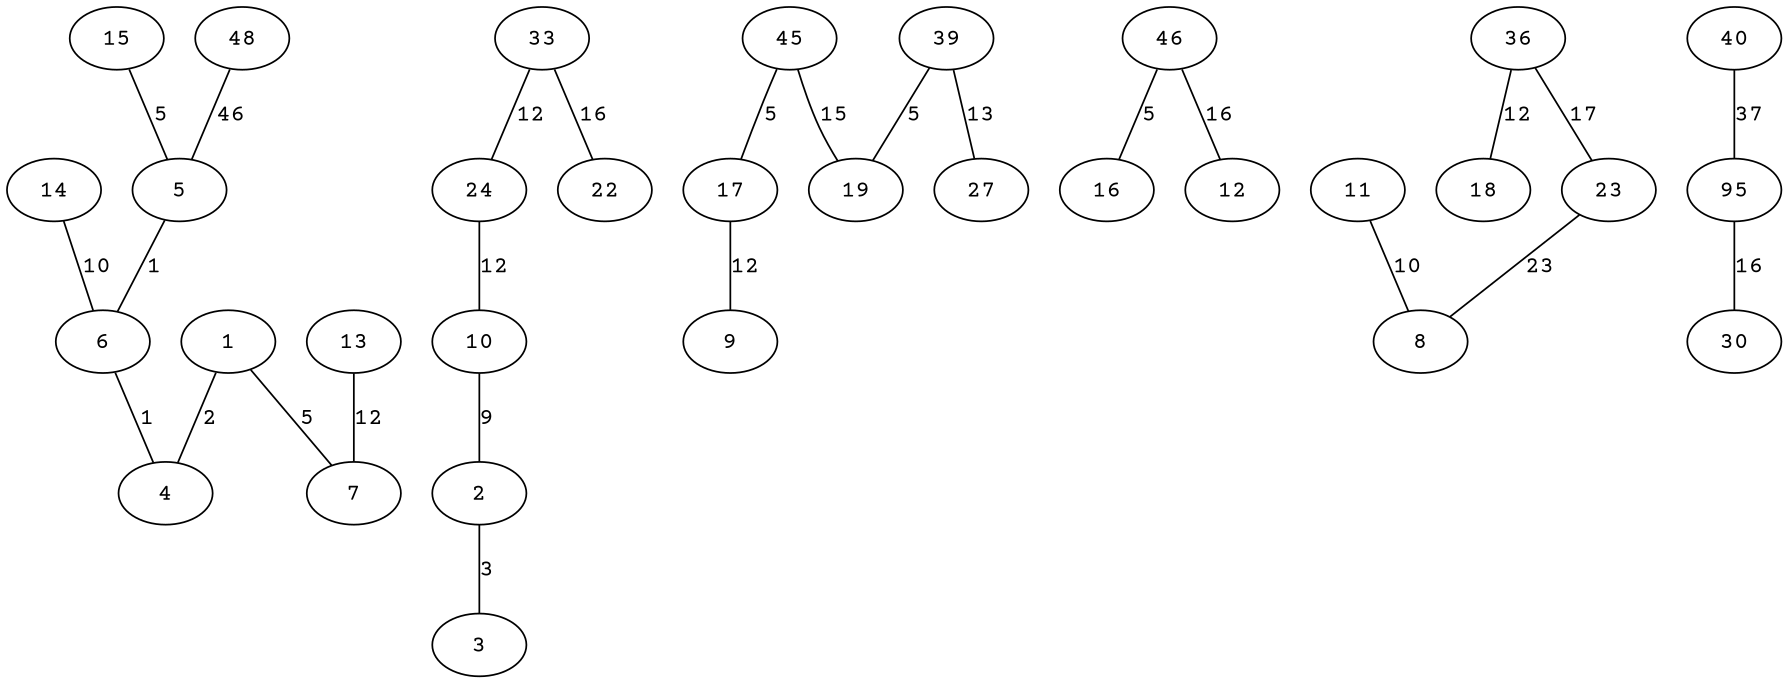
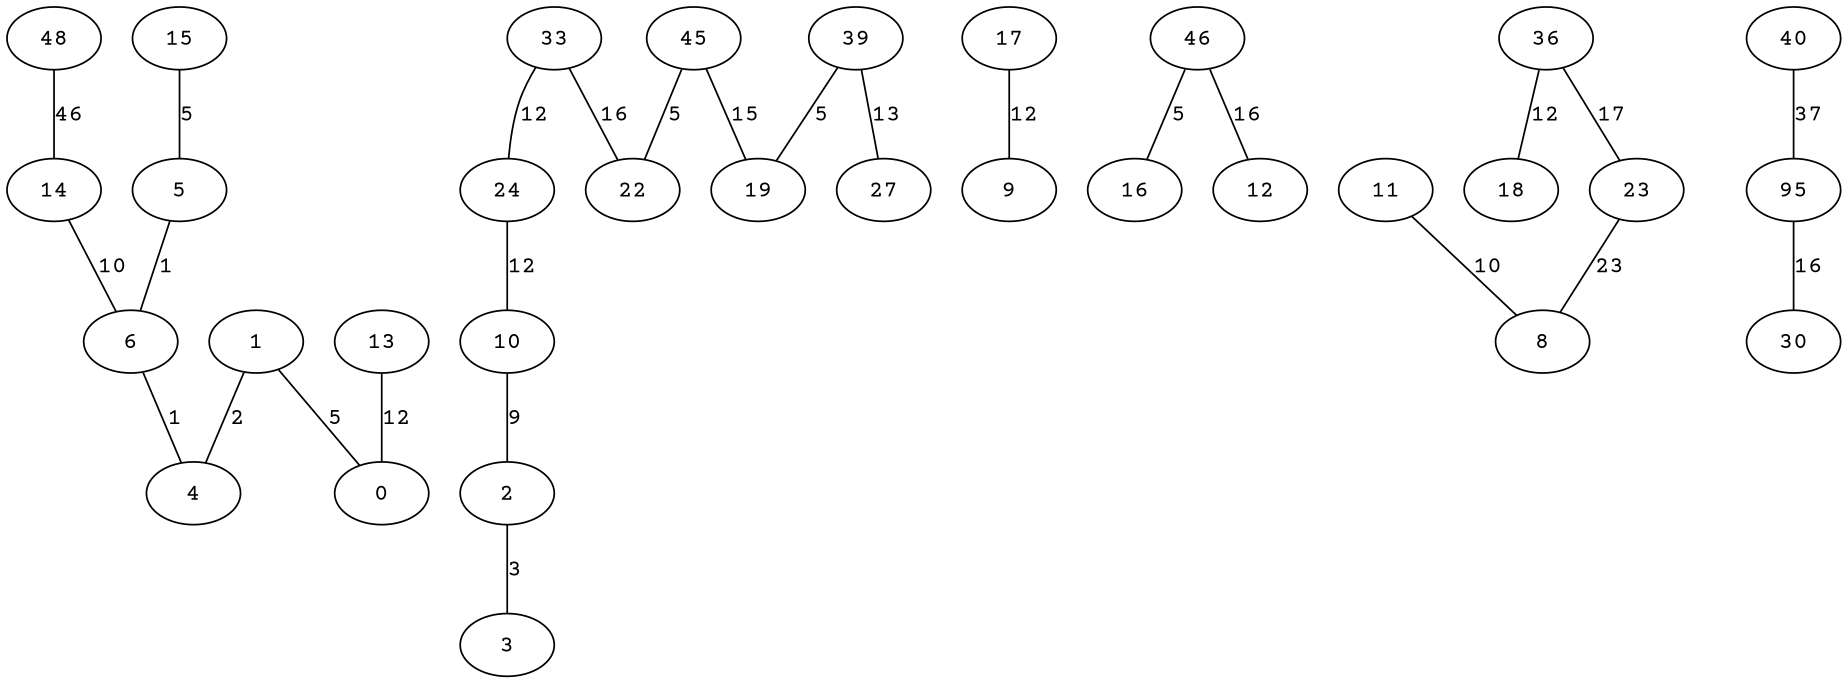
(211, 114) -> (54, 114)
(758, 114) -> (663, 114)
(354, 493) -> (382, 493)
